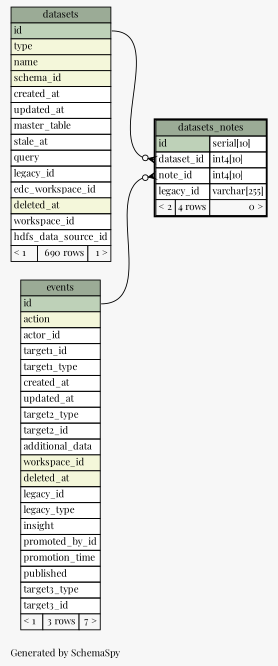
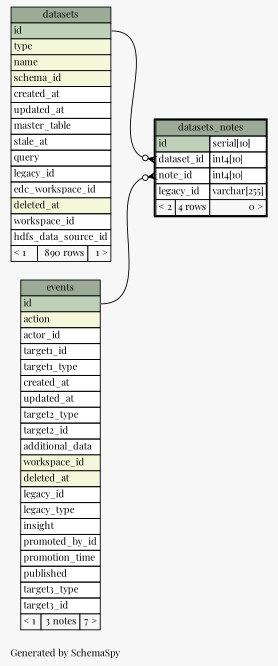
(65, 253) -> (65, 253)
(62, 621) -> (61, 621)
